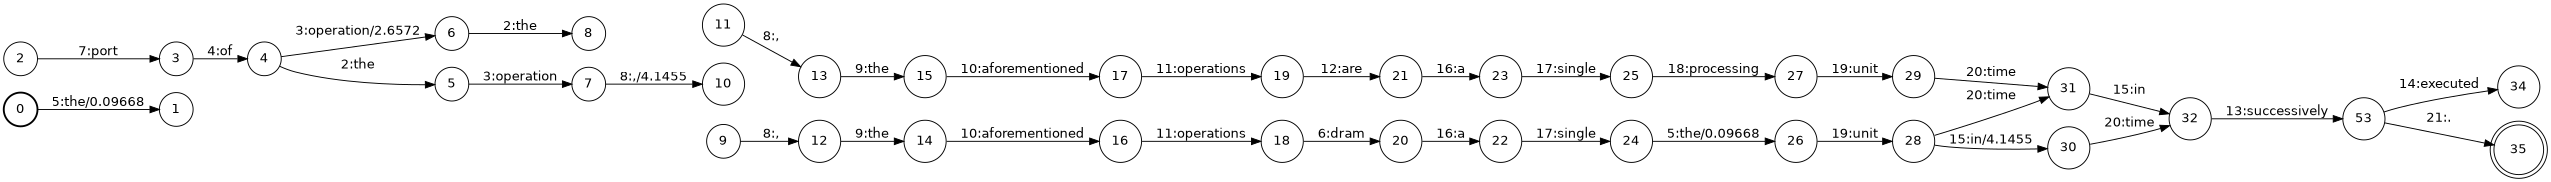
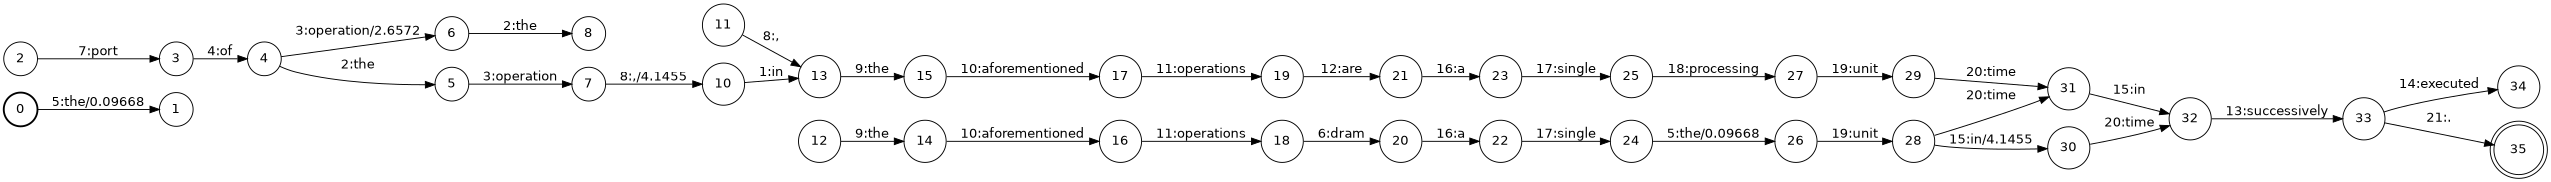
none -> (767, 81)
(2364, 119) -> (2364, 119)
(724, 141) -> none
